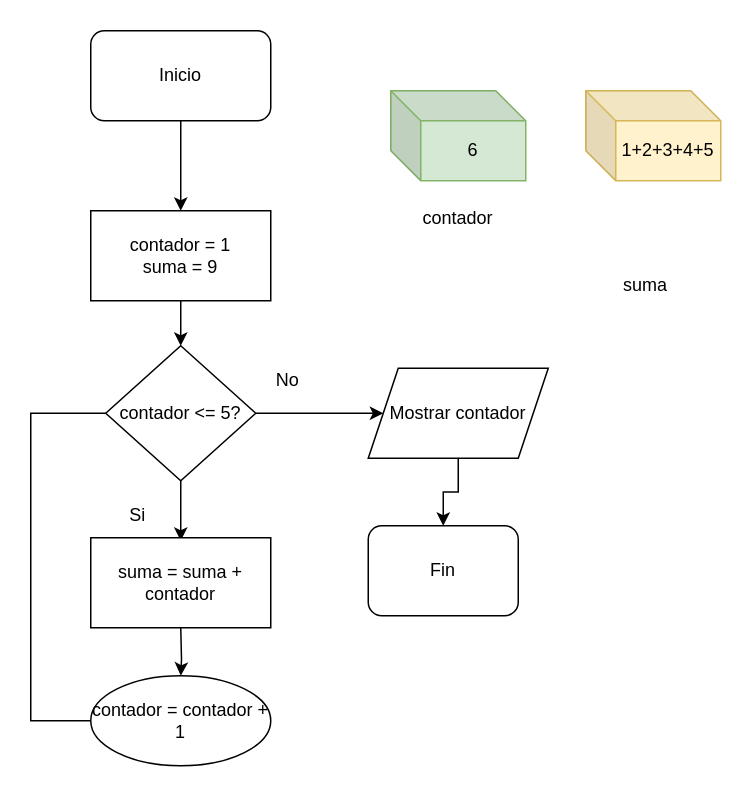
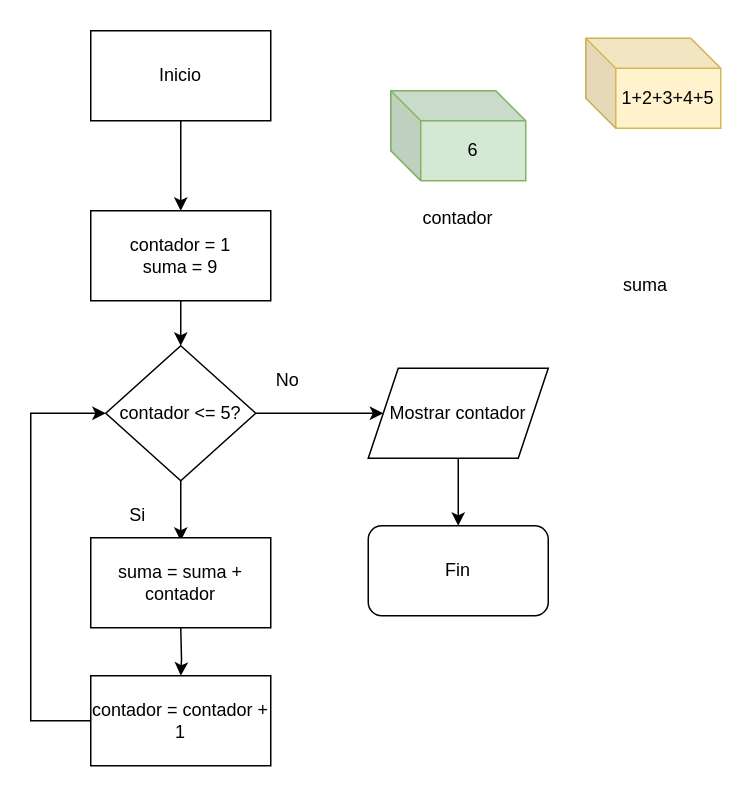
(181, 76) -> (181, 76)
(653, 136) -> (653, 83)
(98, 413) -> (94, 413)
(443, 571) -> (458, 571)
(181, 721) -> (181, 721)
